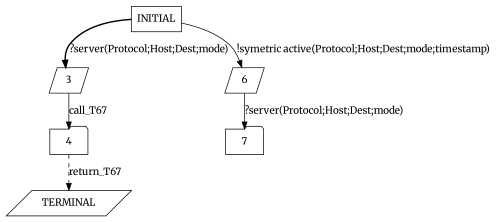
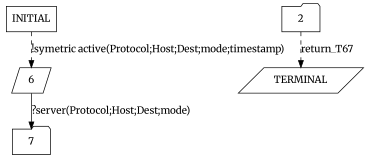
(215, 35) -> (31, 46)
(69, 80) -> none
(69, 142) -> (301, 19)
